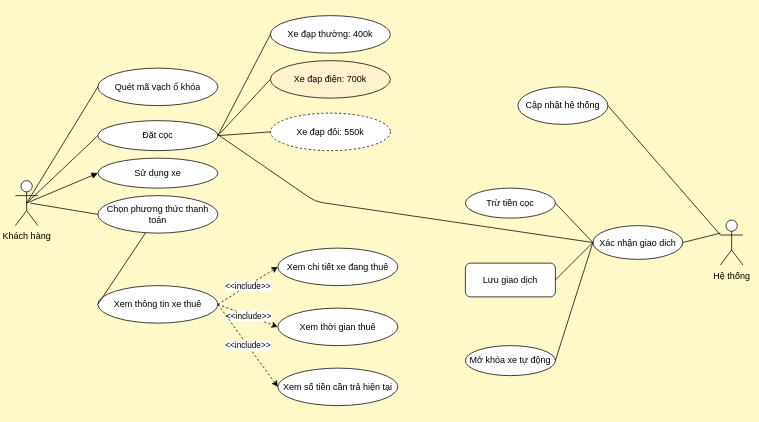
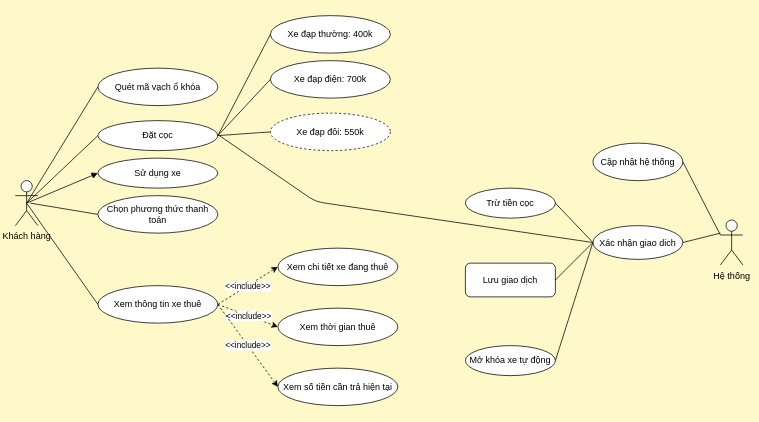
(330, 79) -> (330, 79)
(563, 105) -> (638, 162)
(122, 268) -> (64, 256)
